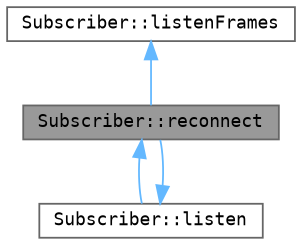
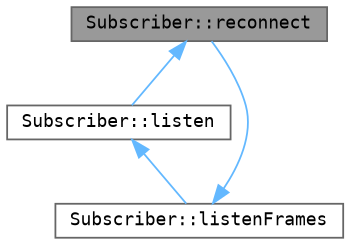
(163, 163) -> (165, 179)
